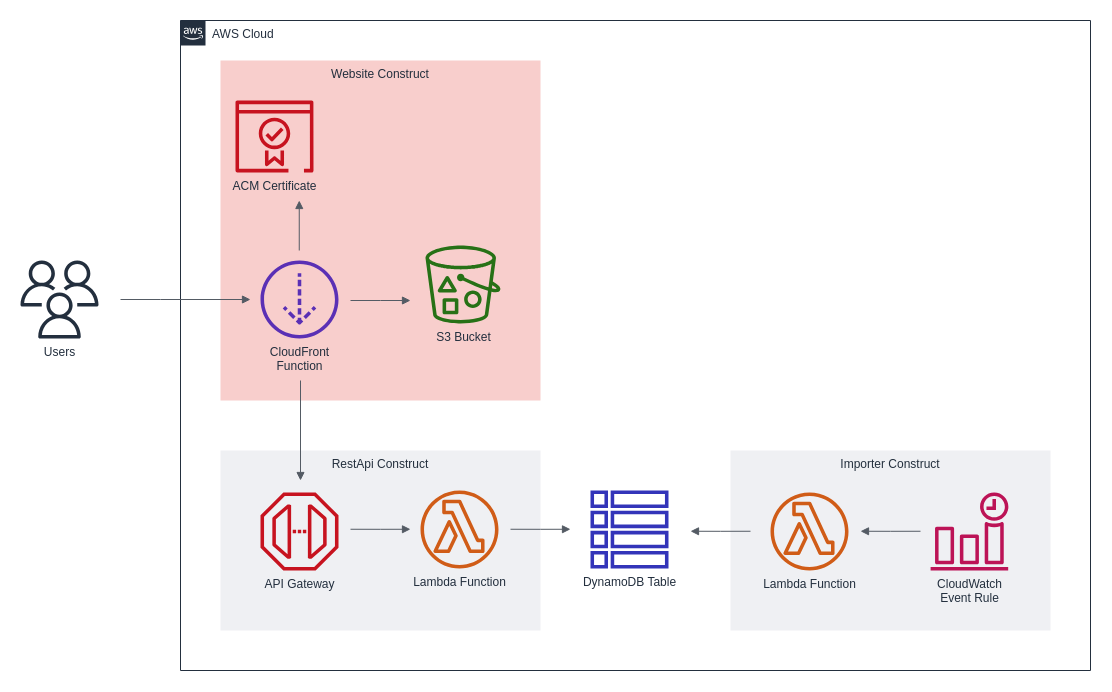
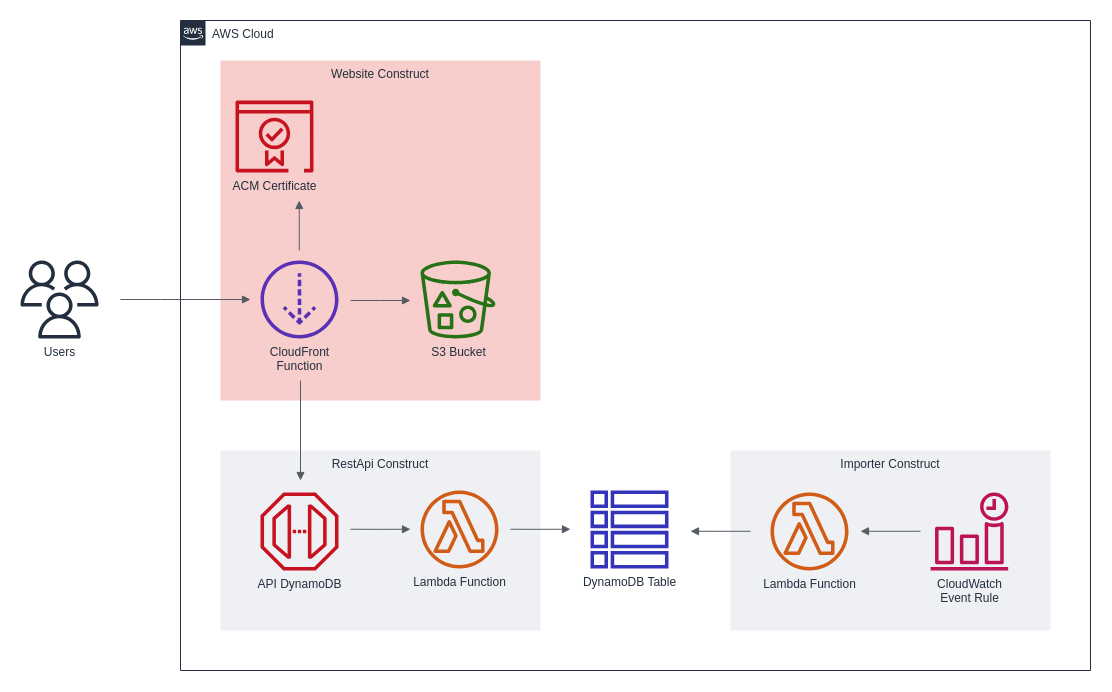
(463, 285) -> (458, 300)
(300, 585) -> (300, 585)
